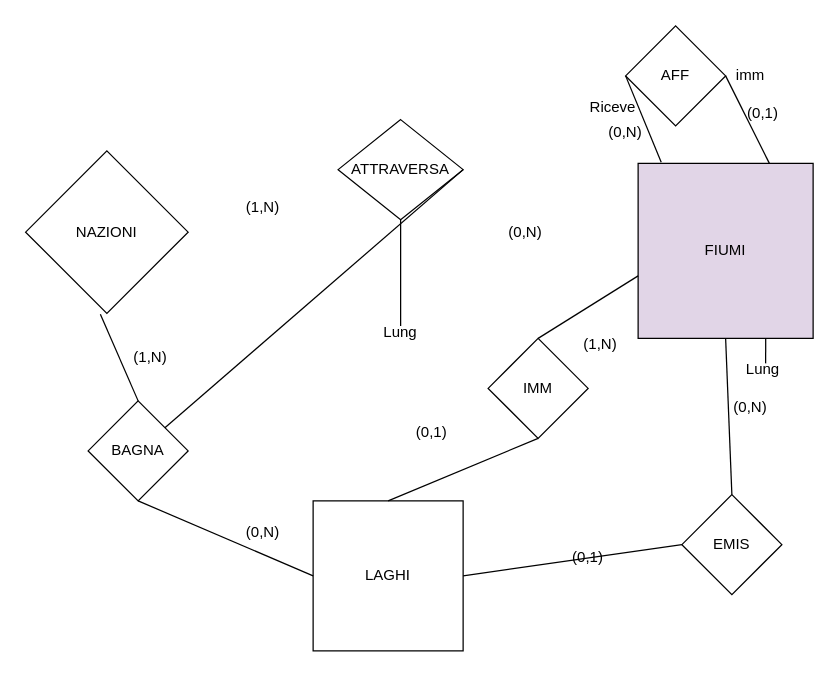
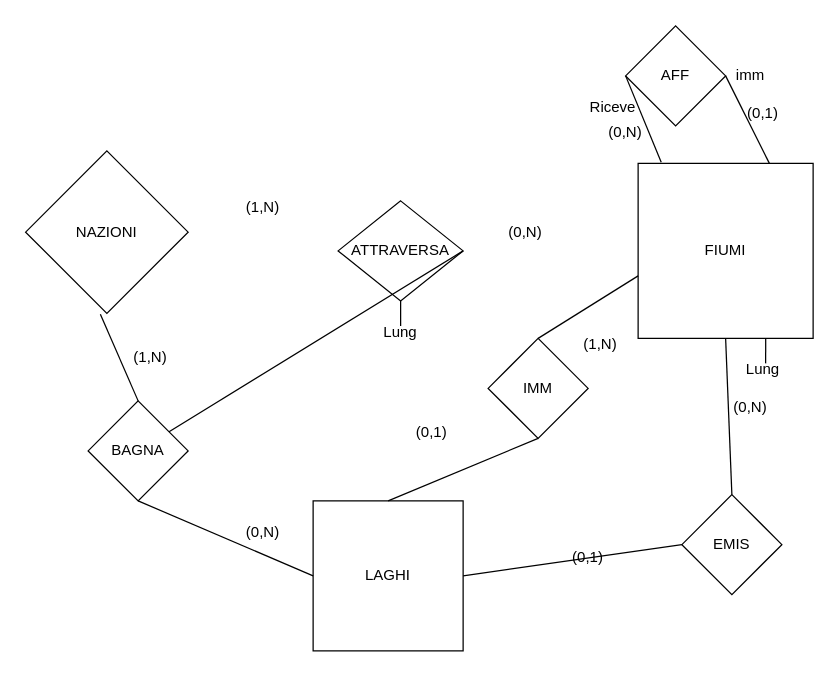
(401, 169) -> (401, 251)
(726, 251) -> (726, 251)
